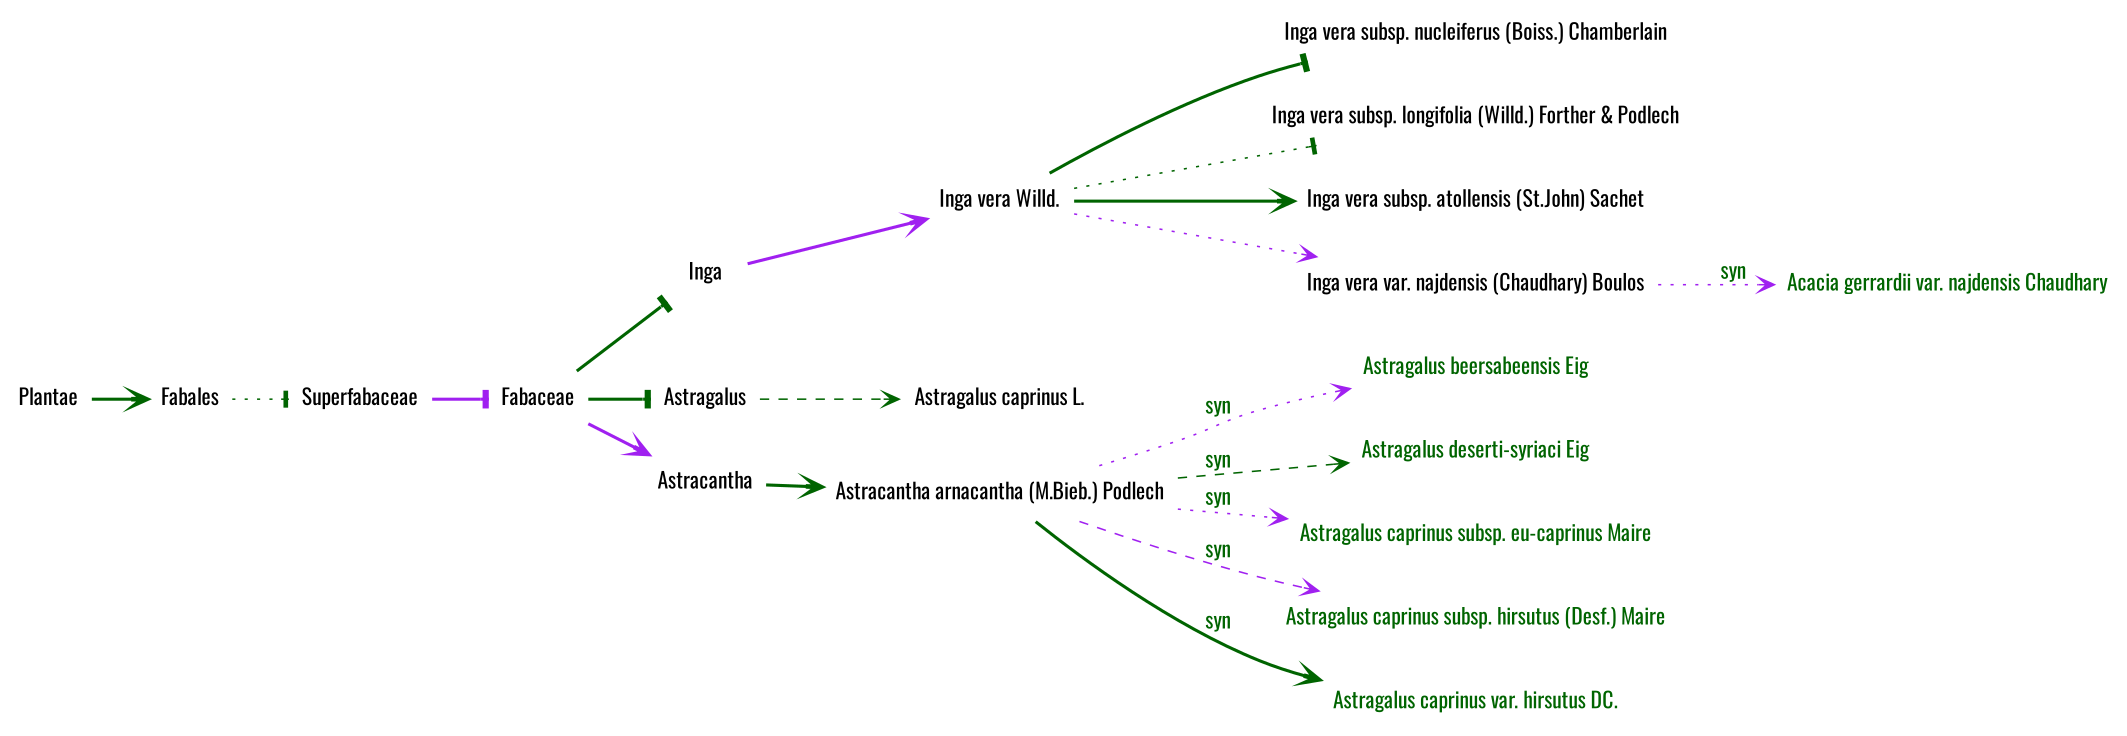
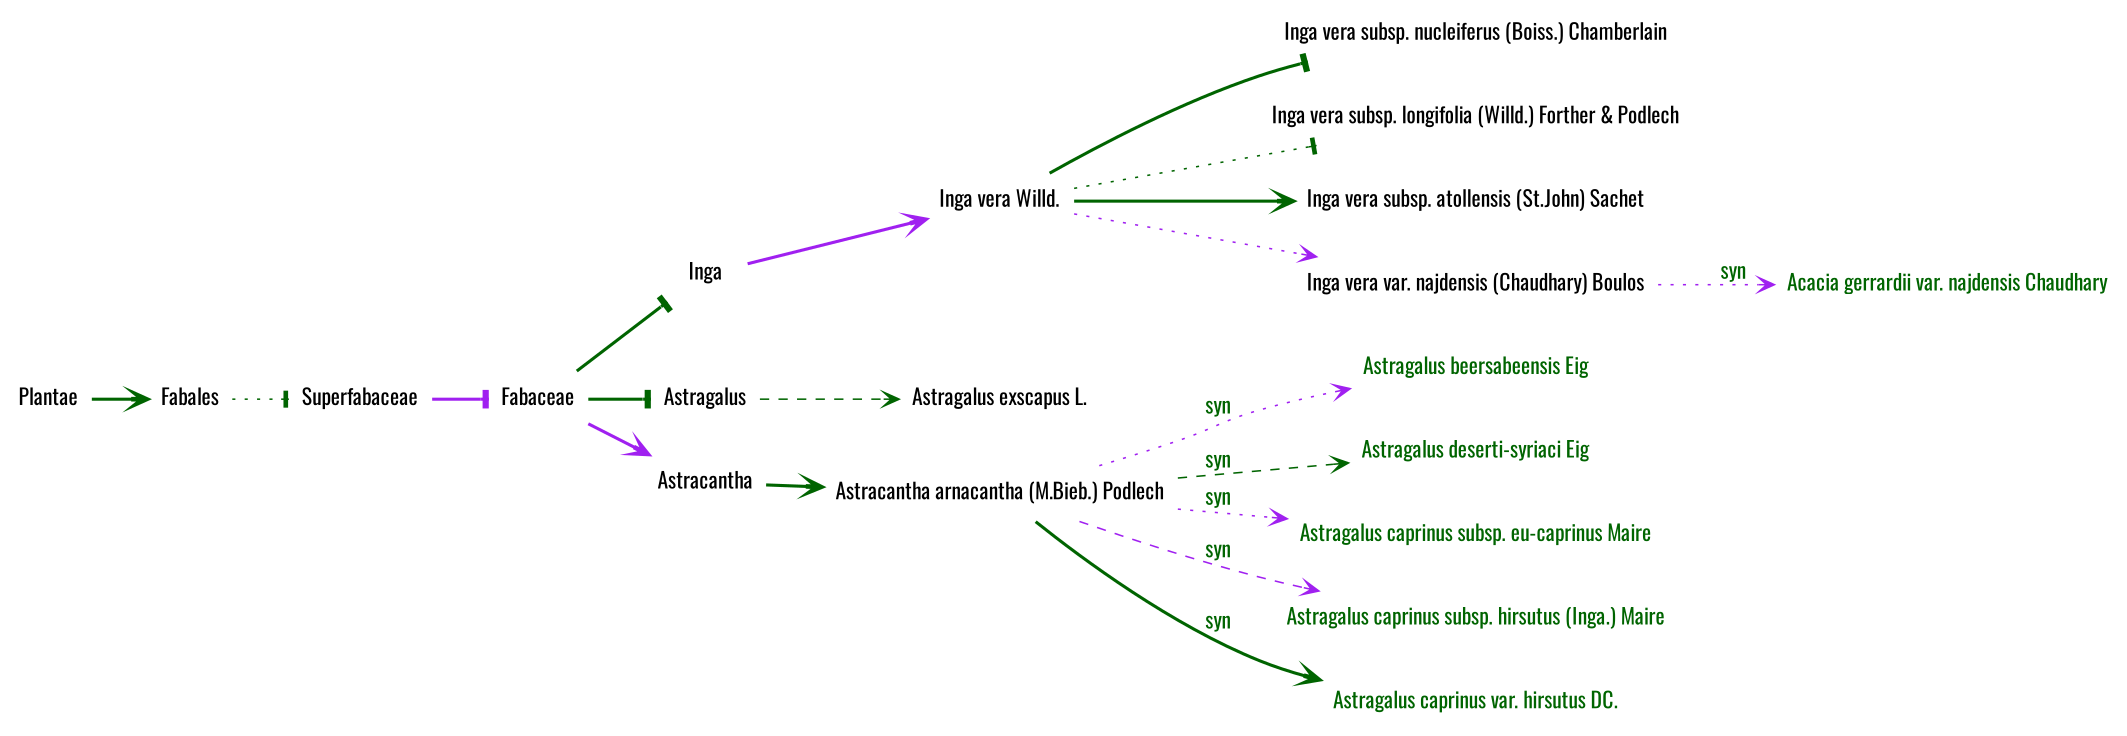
(1000, 399) -> (1000, 399)
(1476, 619) -> (1476, 619)
